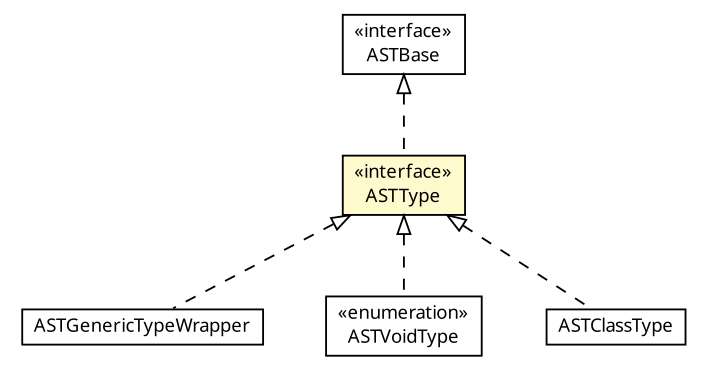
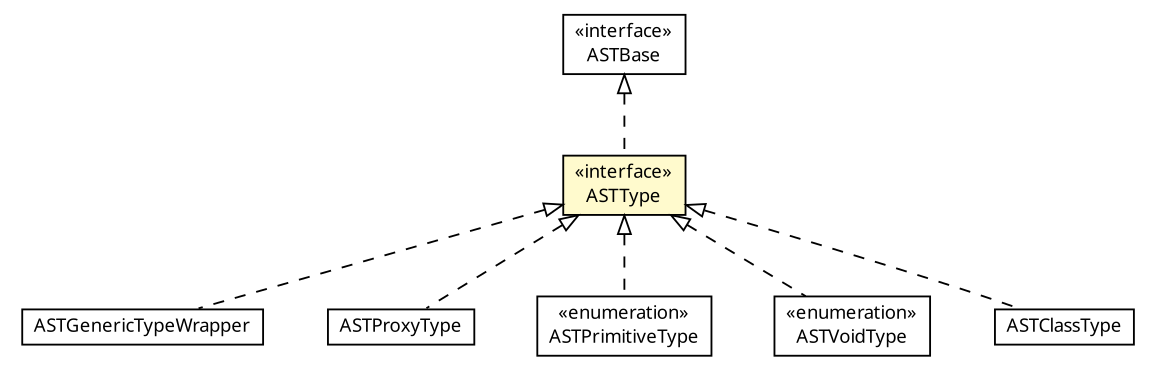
none -> (400, 326)
none -> (624, 326)
